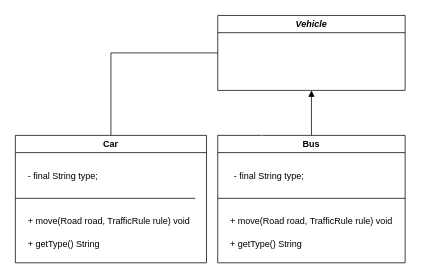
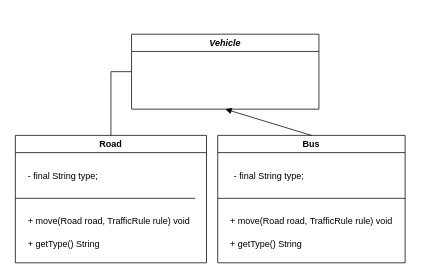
(312, 53) -> (225, 72)
(111, 144) -> (111, 144)
